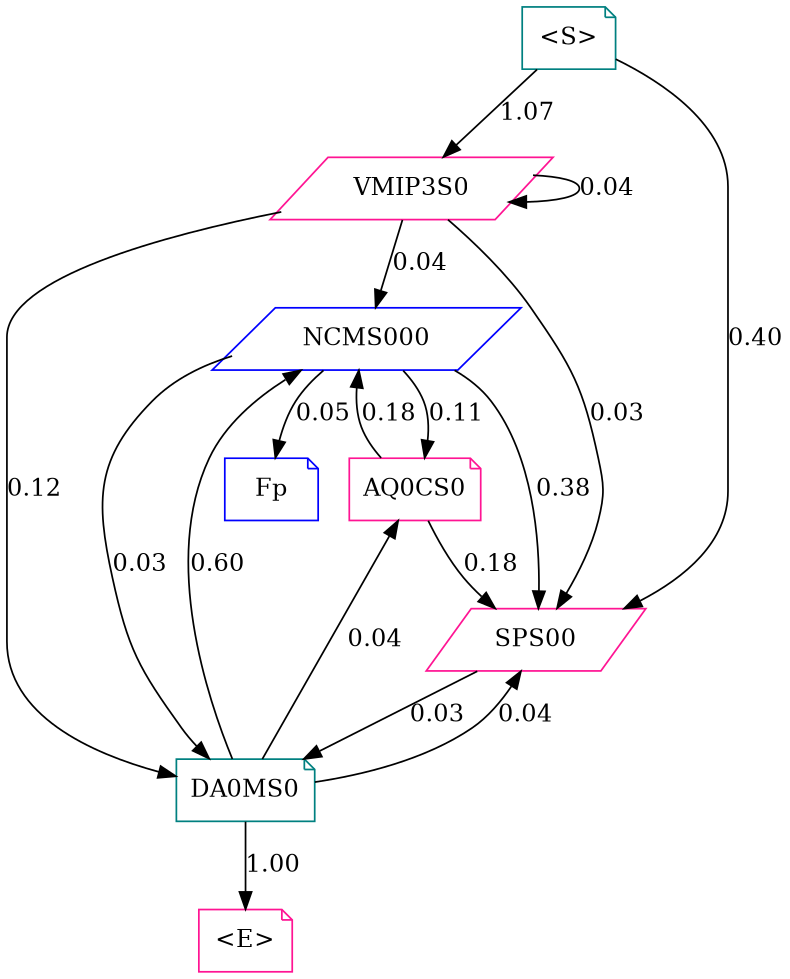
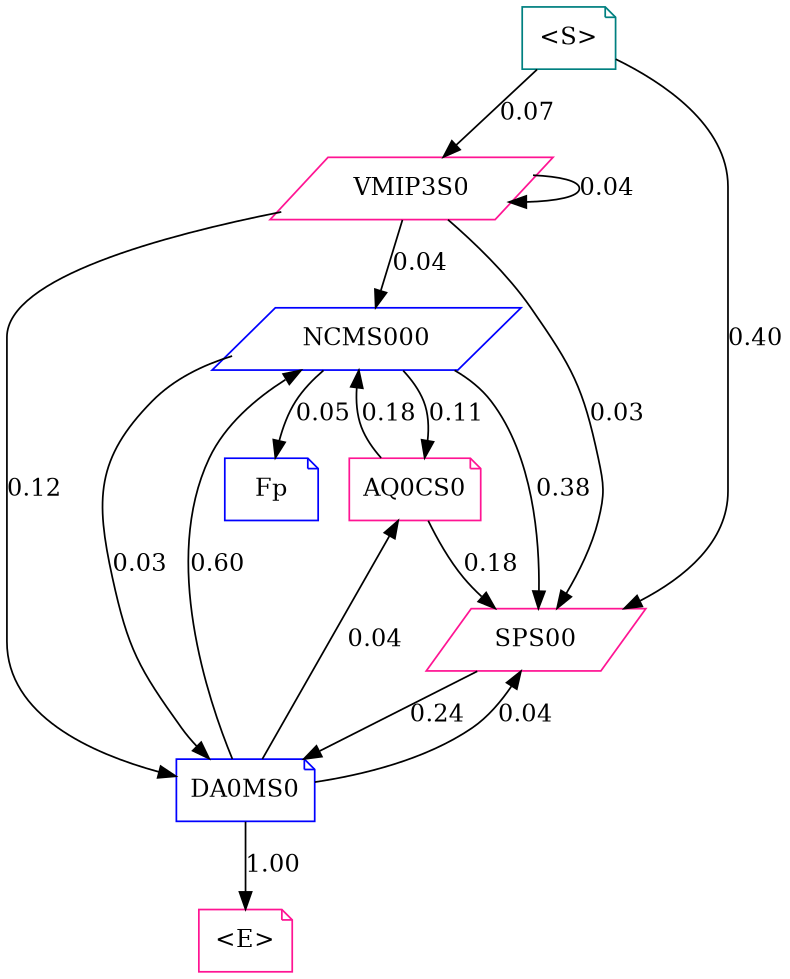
(527, 113) -> (527, 113)
(437, 715) -> (437, 715)
(246, 790) -> (246, 790)
